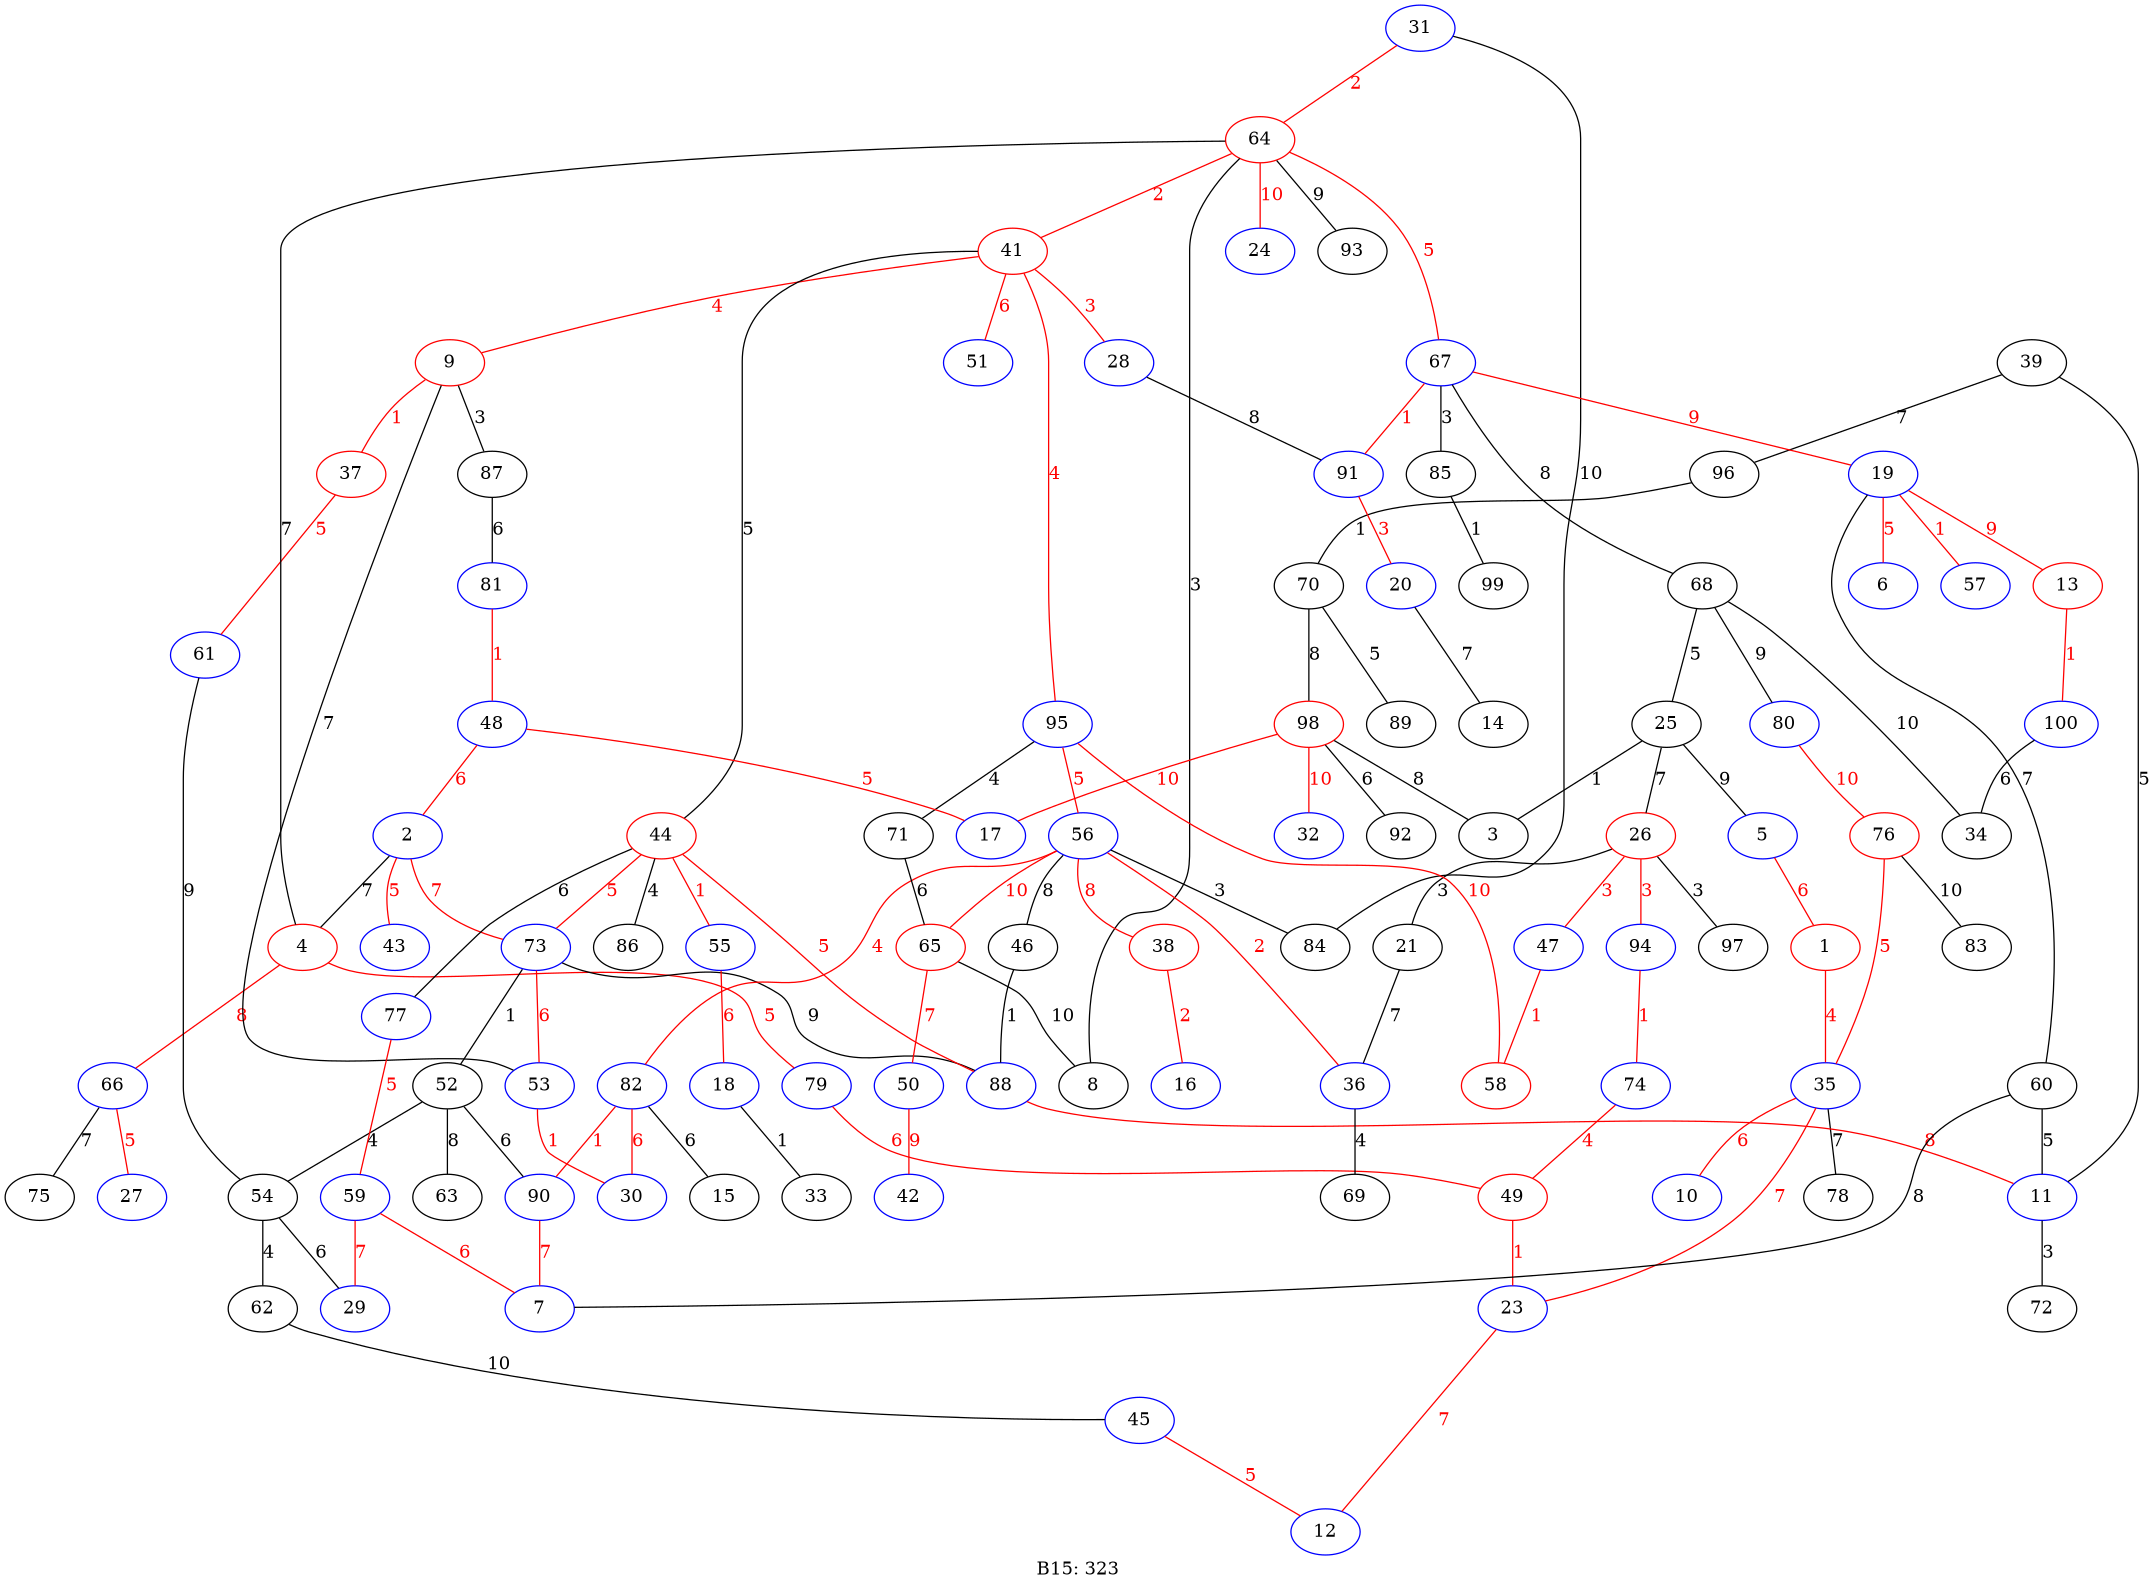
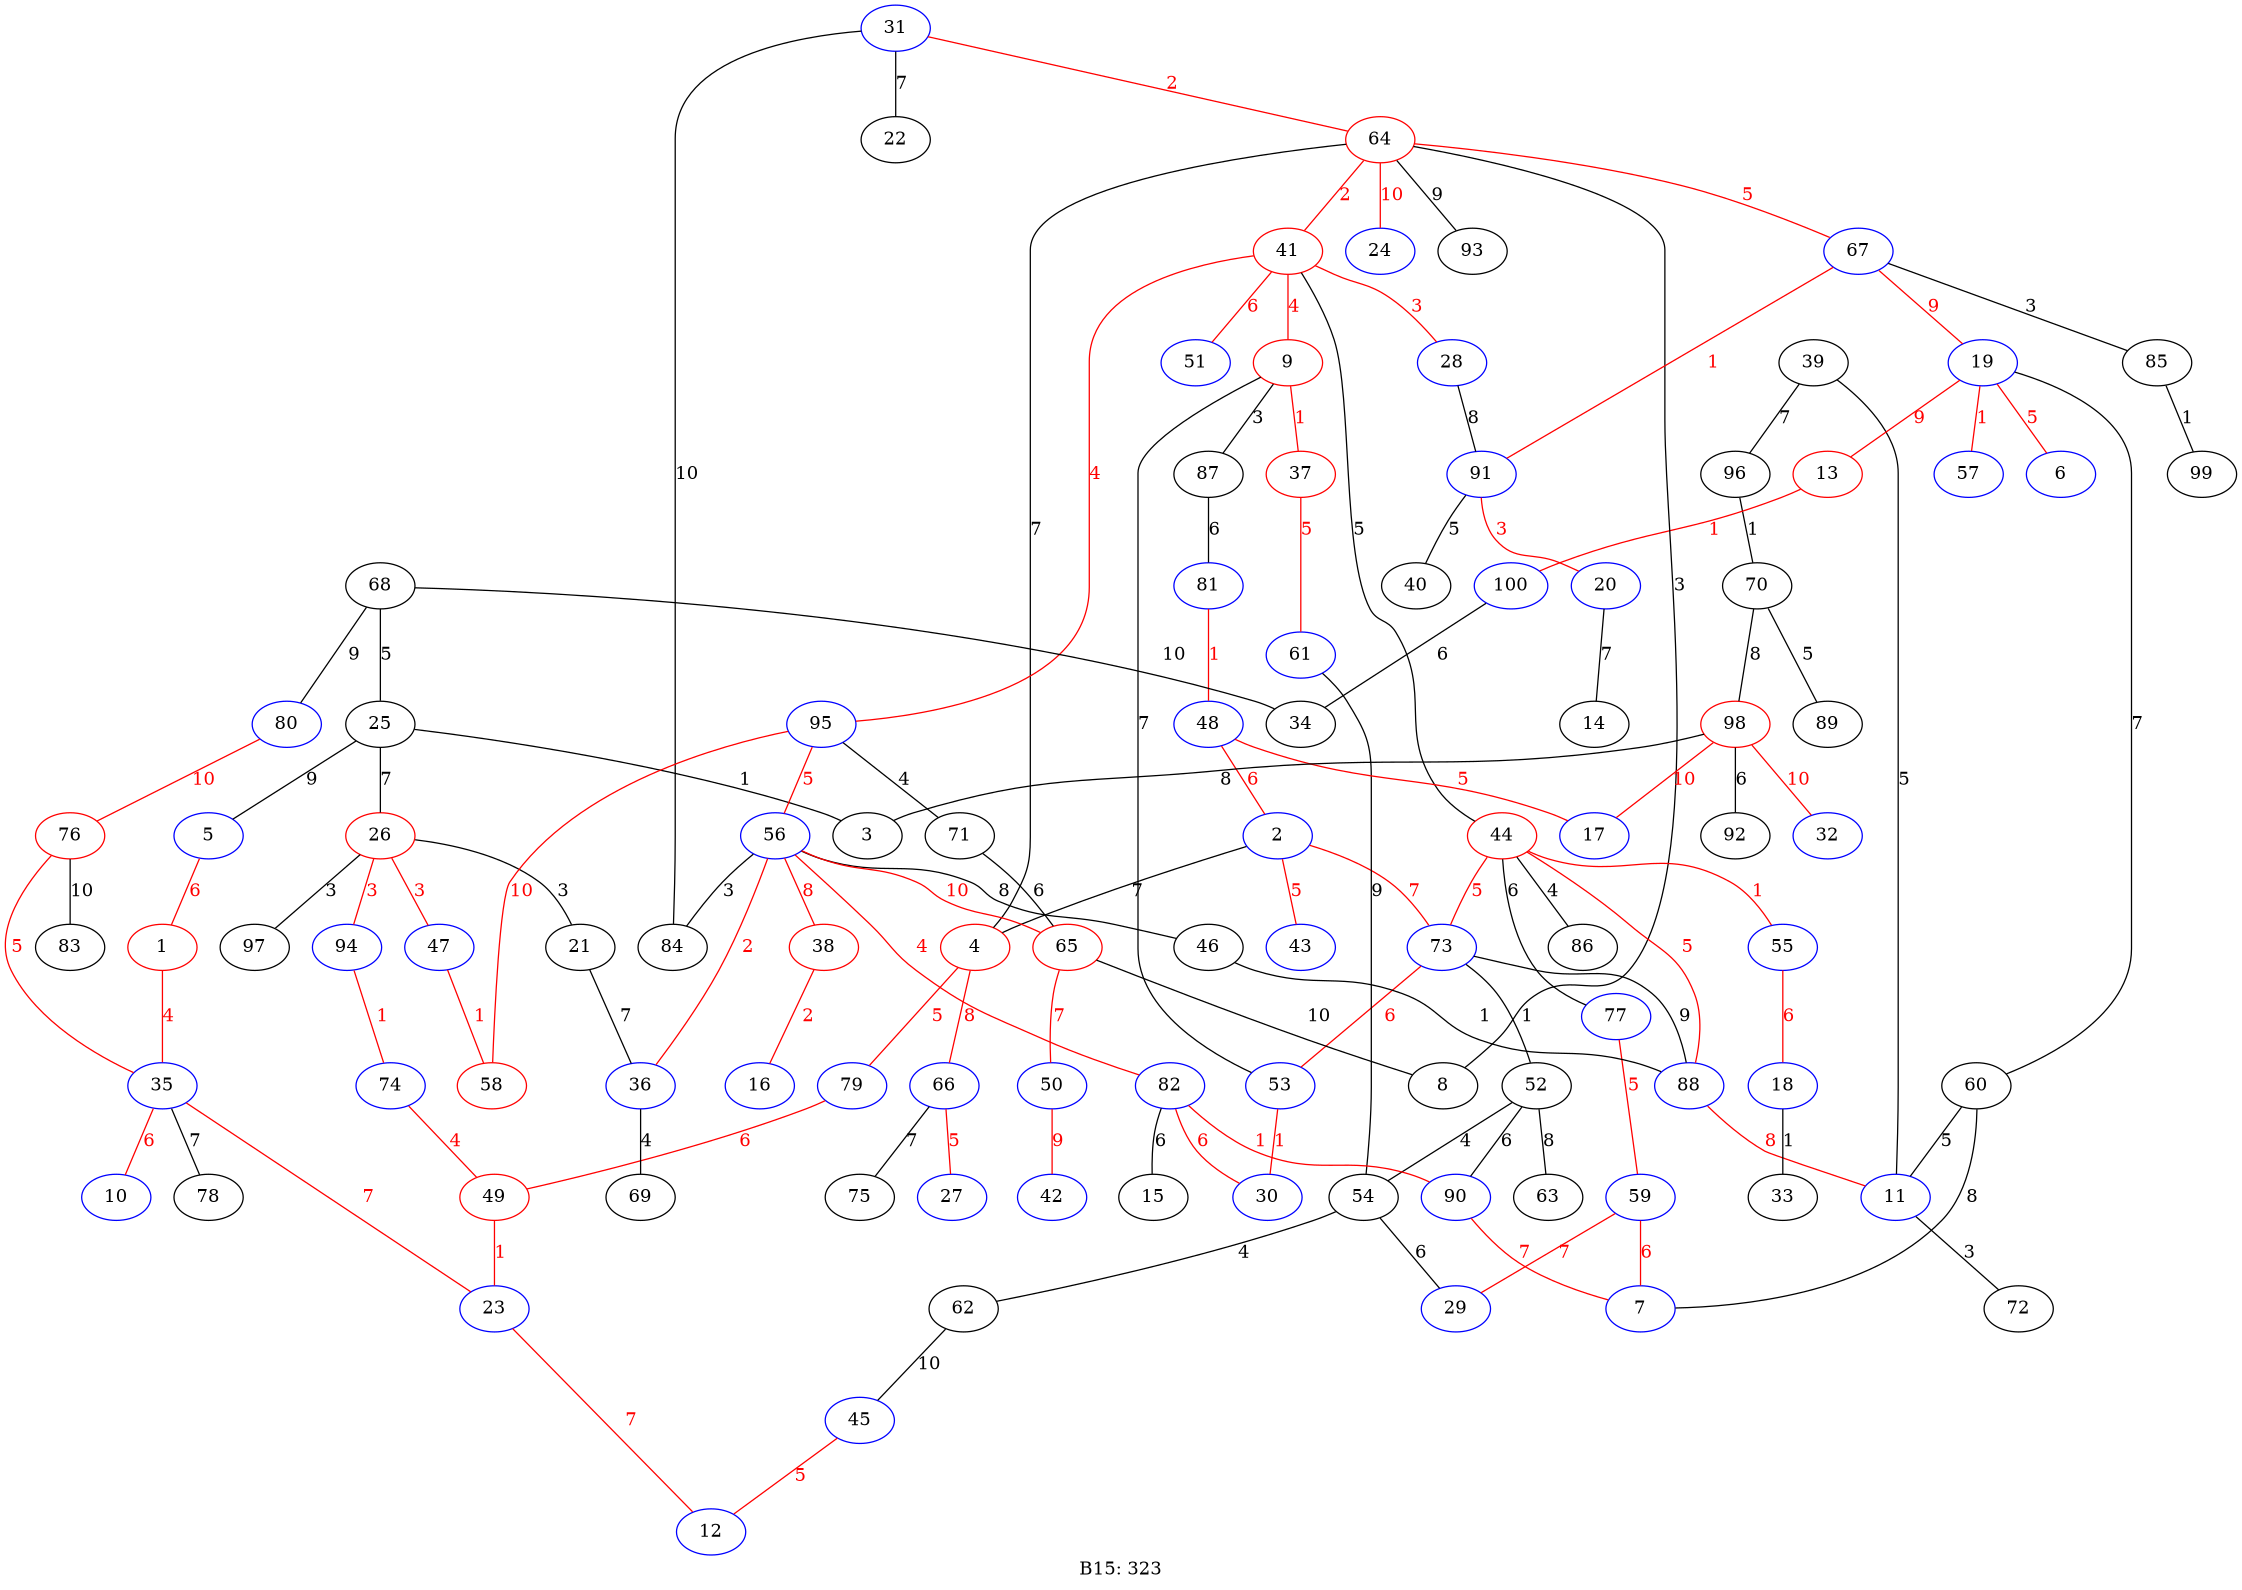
none -> (896, 140)
(1533, 491) -> none
none -> (1416, 586)
